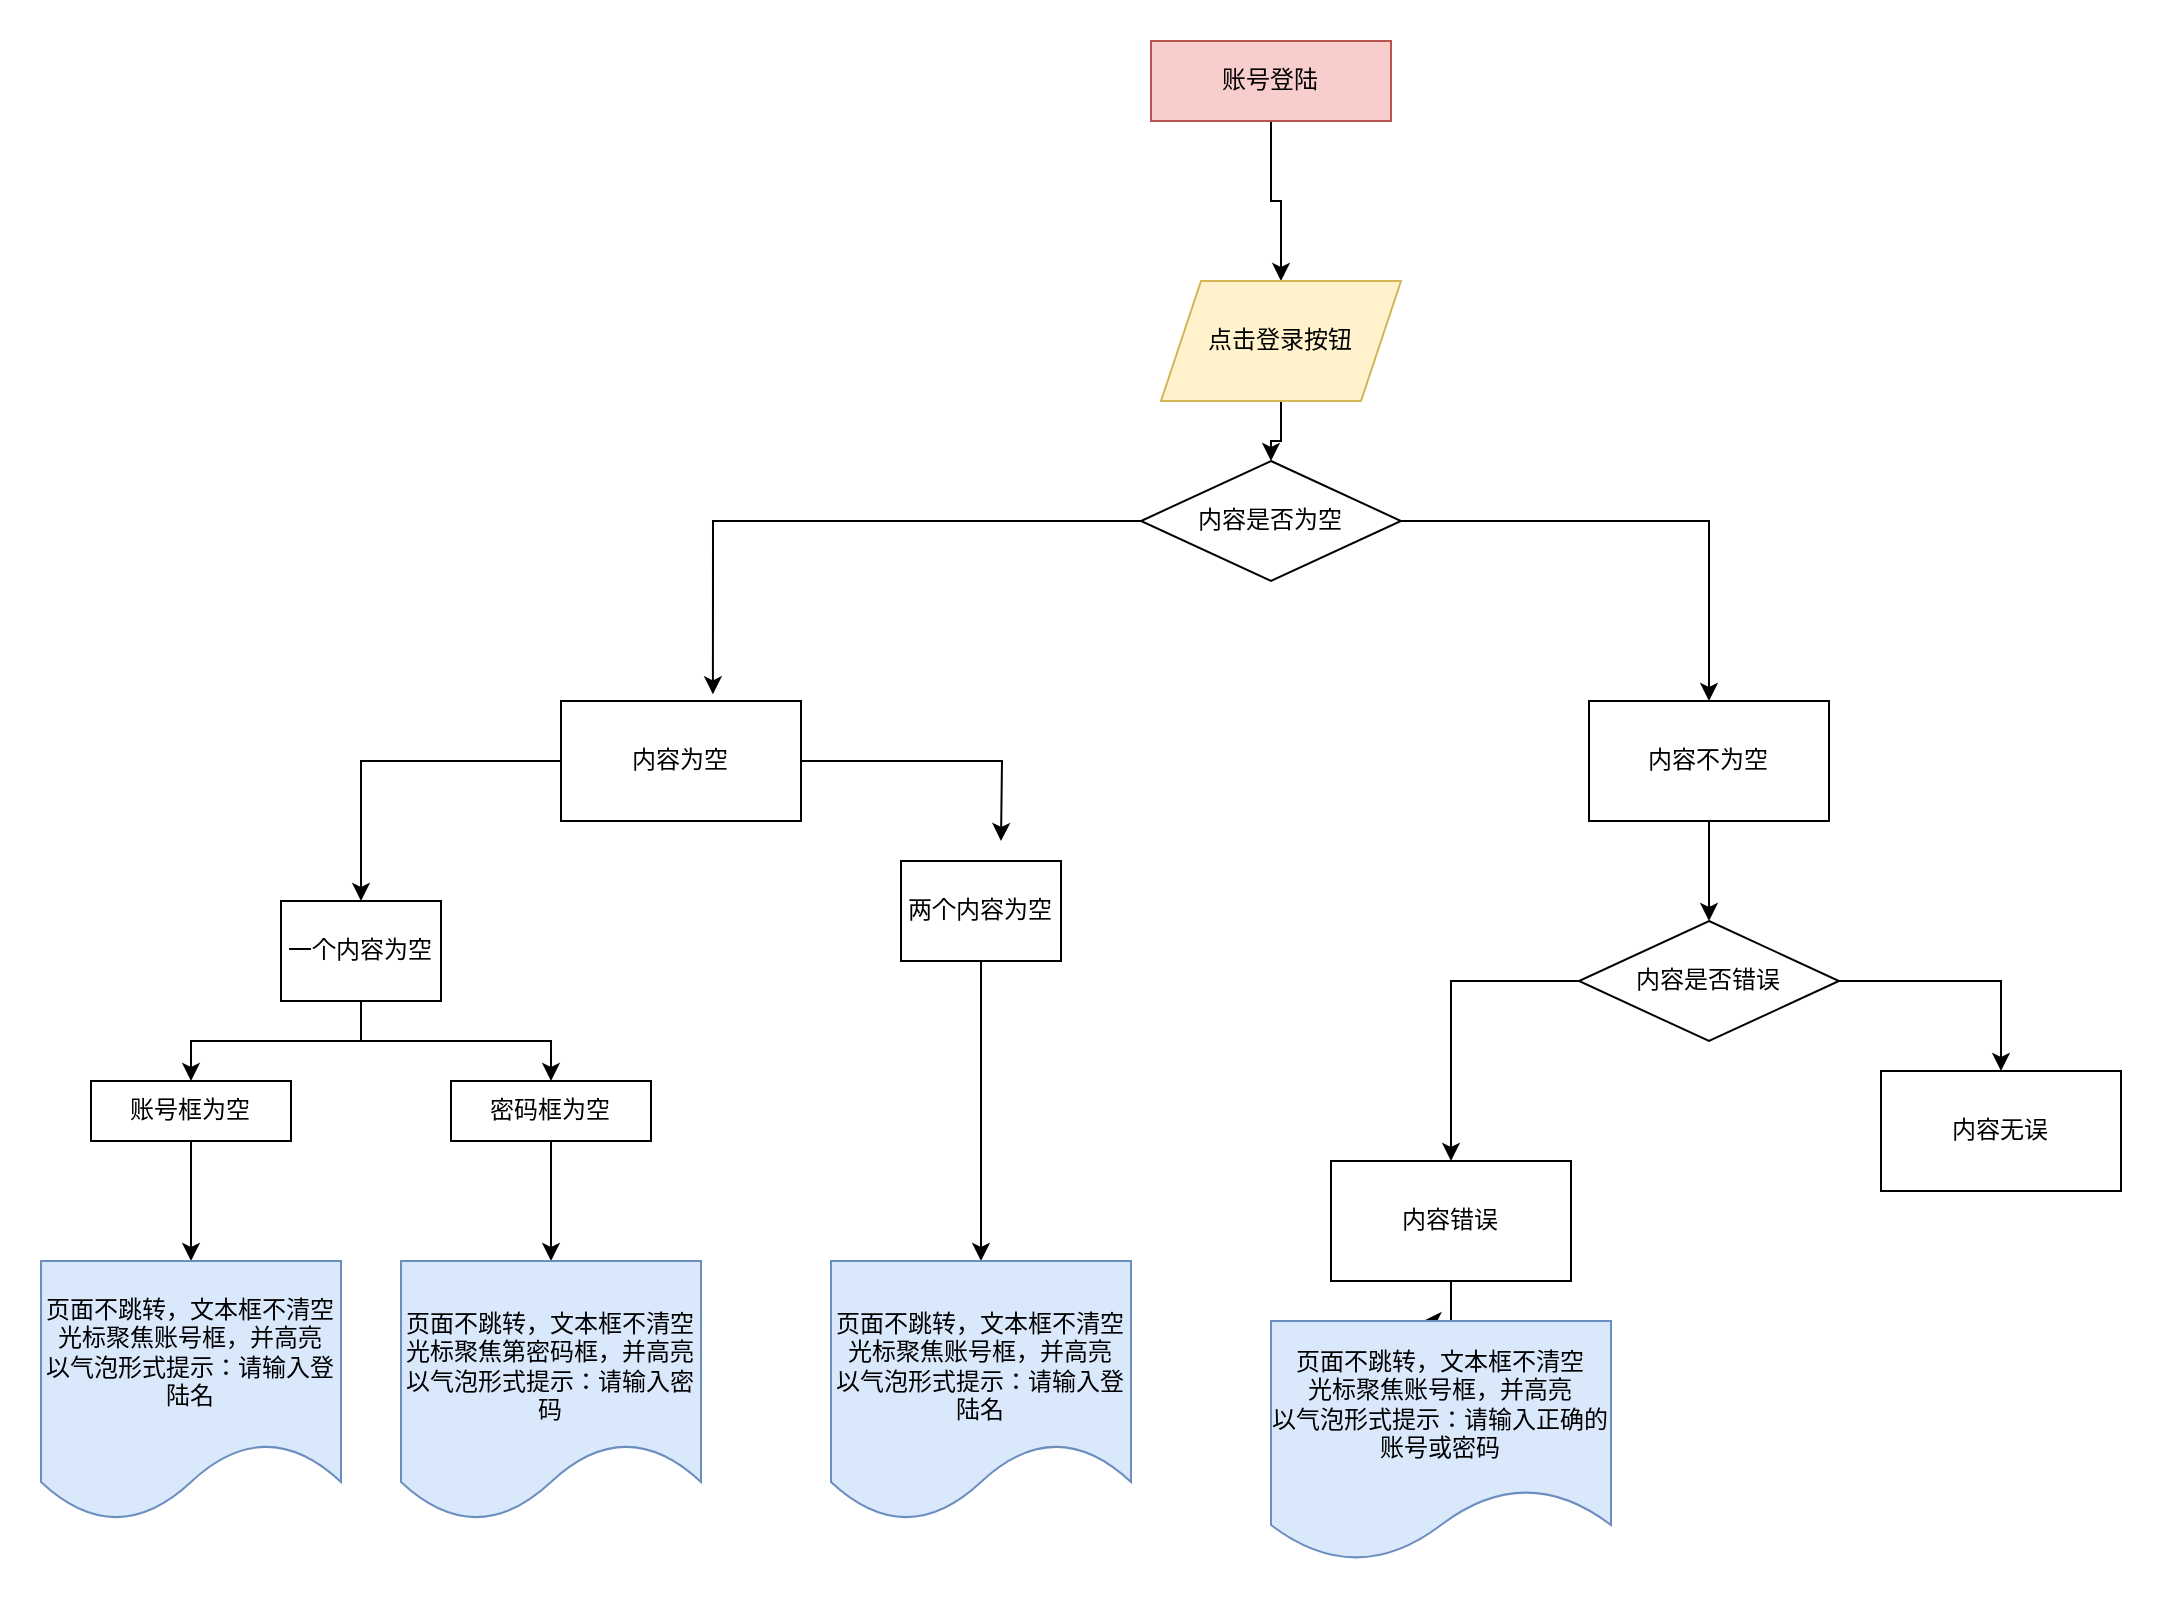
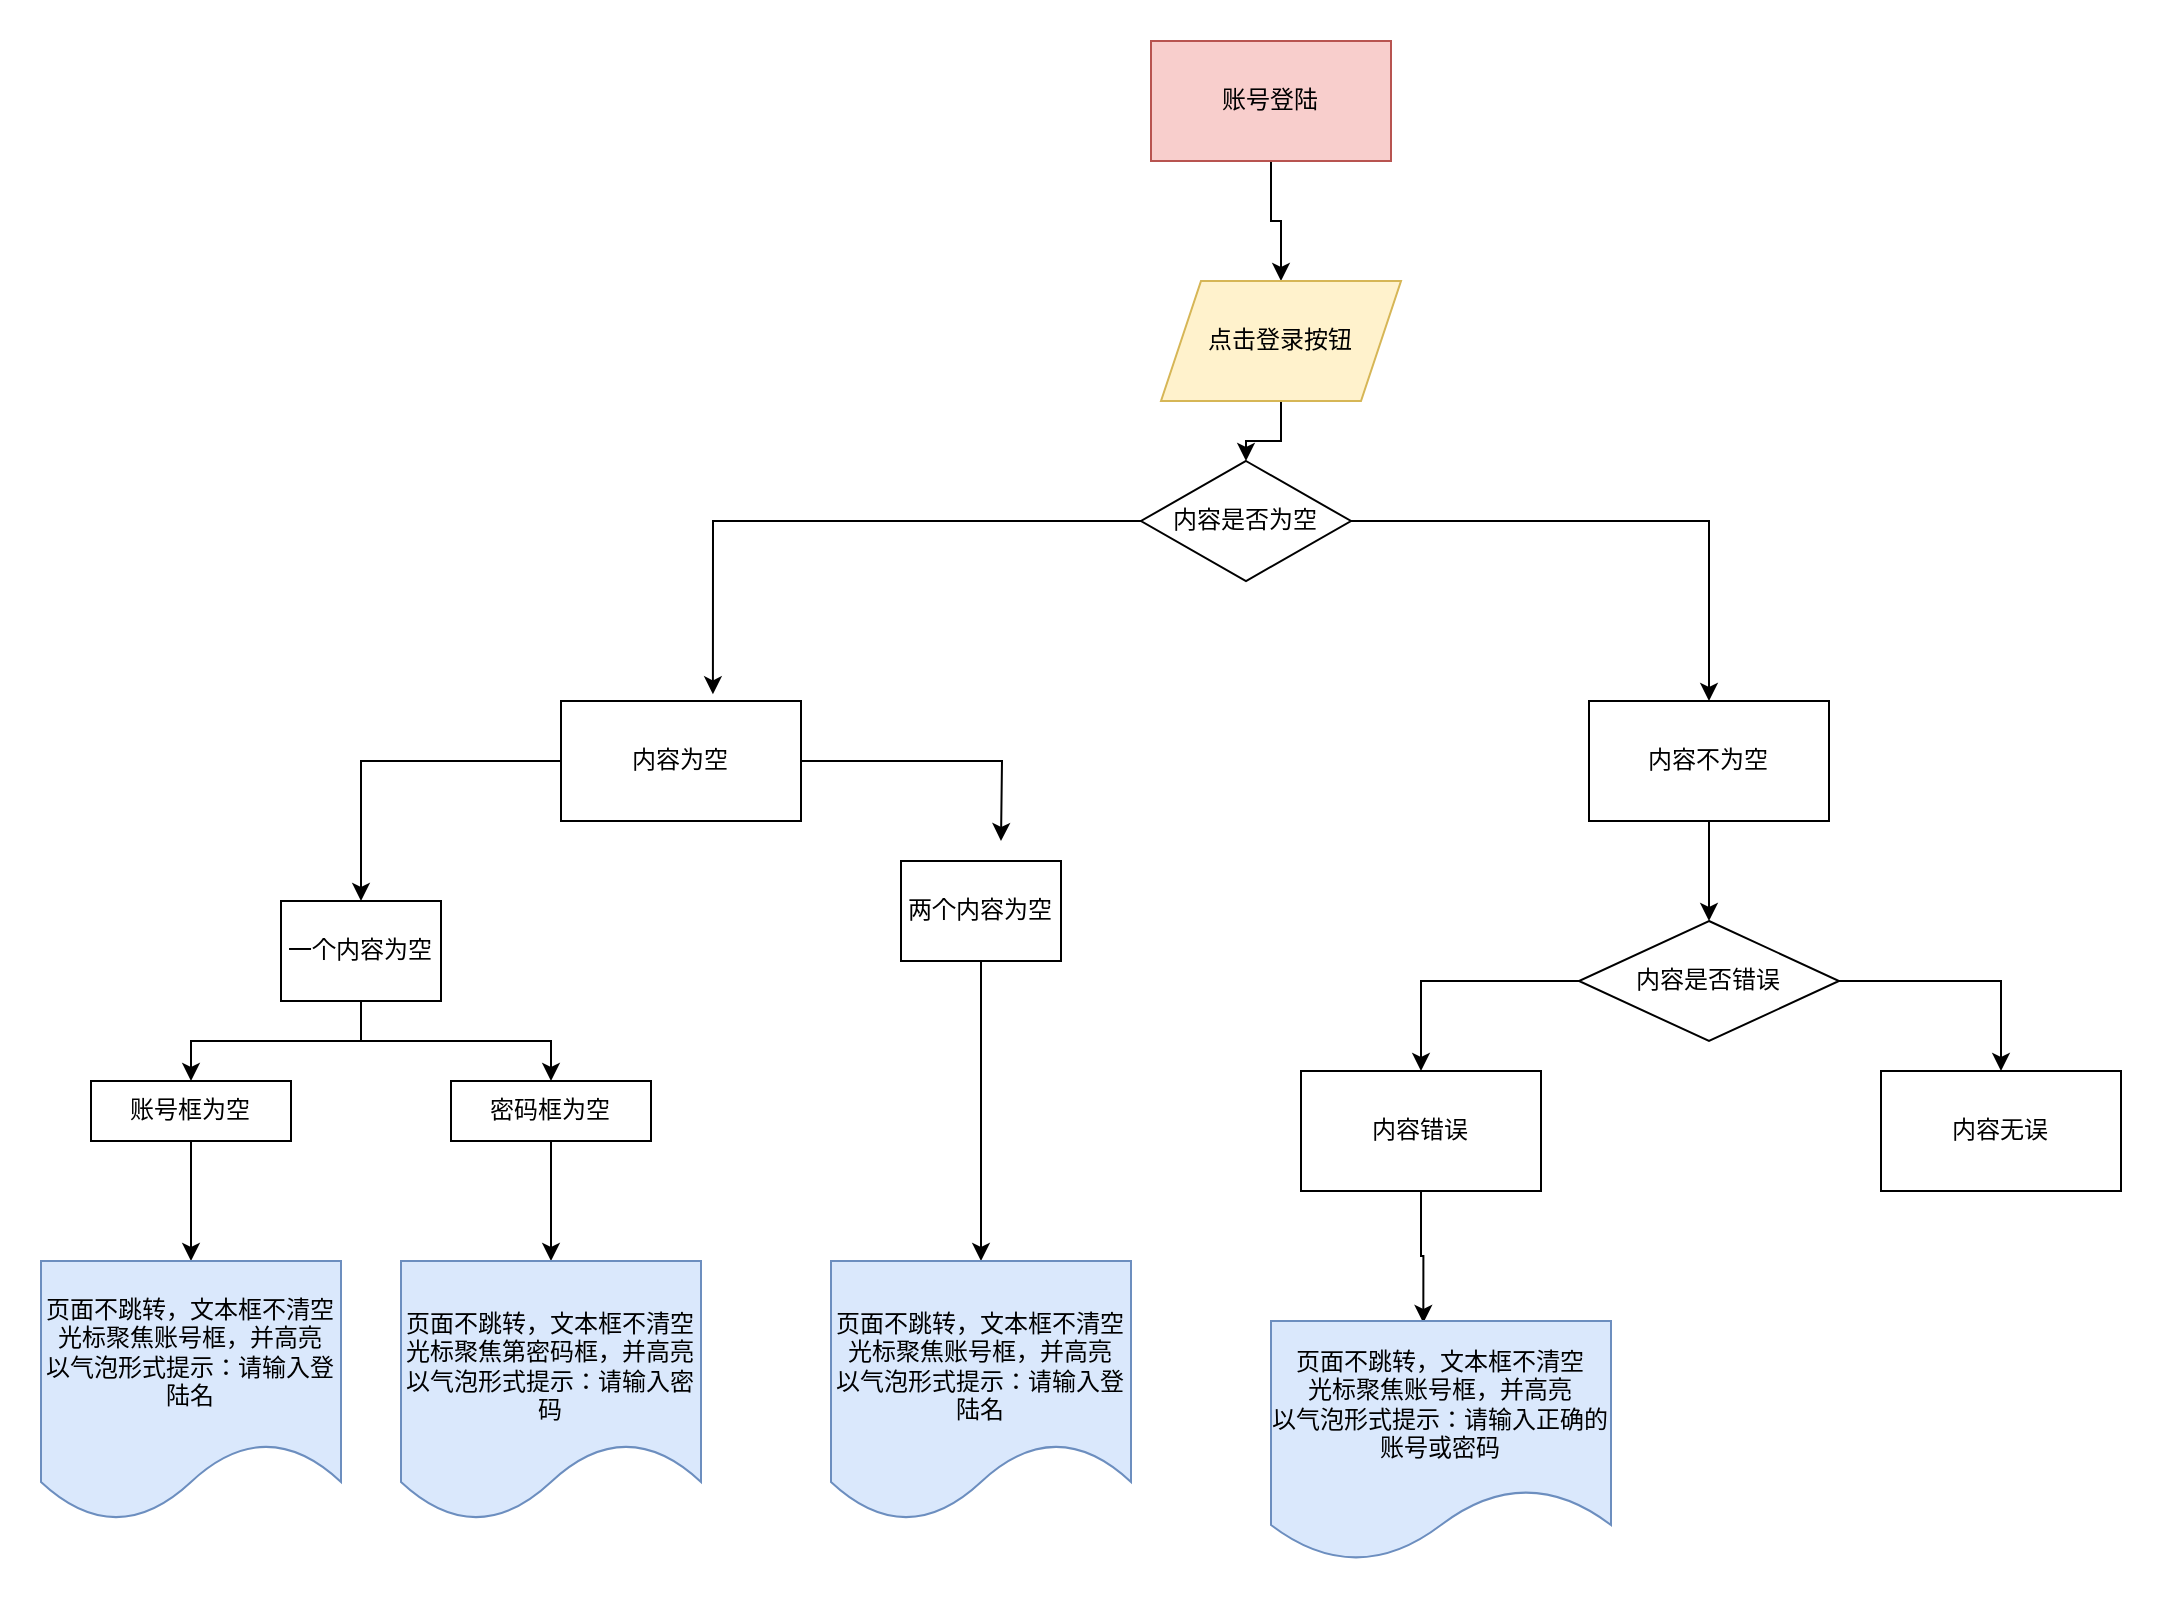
(1271, 81) -> (1271, 101)
(1271, 521) -> (1246, 521)
(1451, 1221) -> (1421, 1131)
